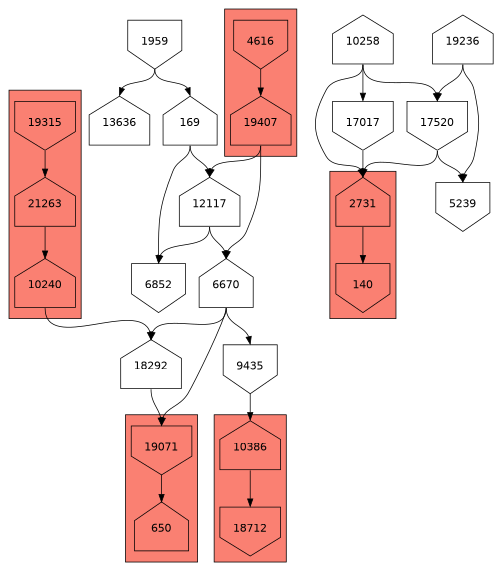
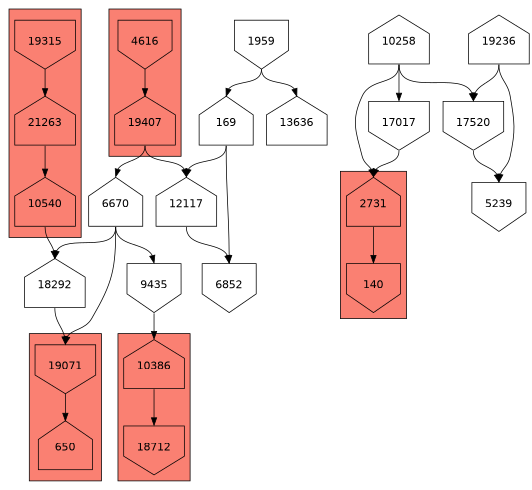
(404, 164) -> none
(215, 240) -> none
(45, 286) -> (45, 204)
